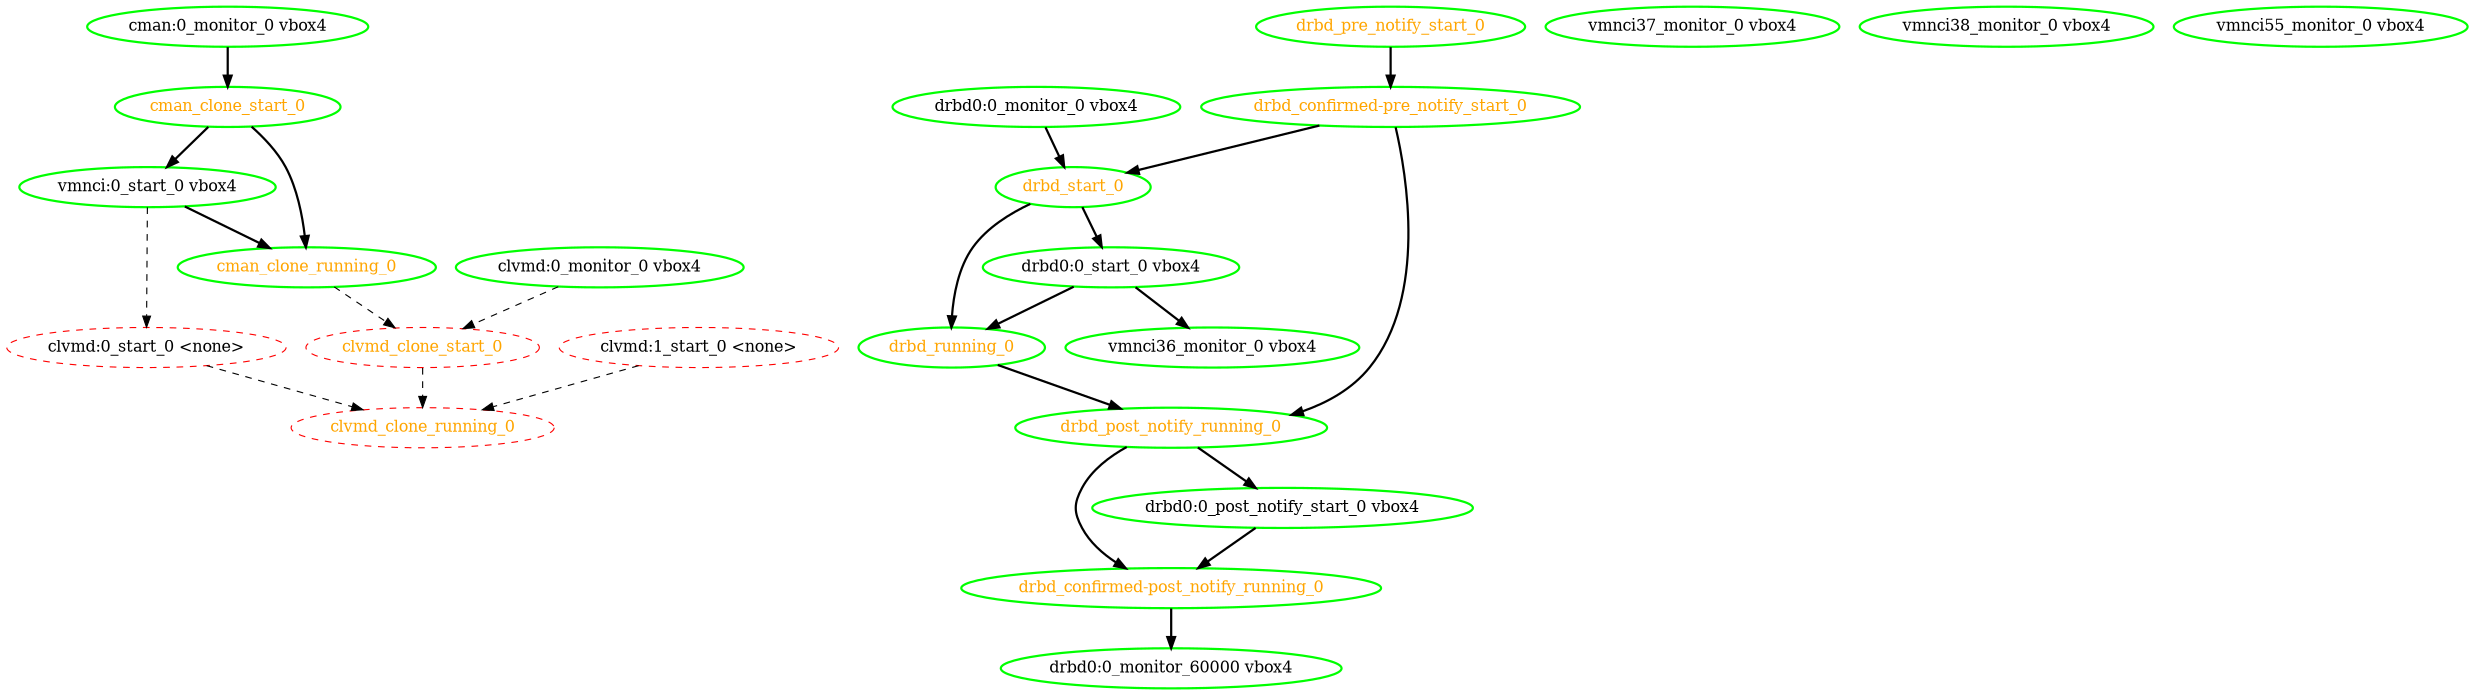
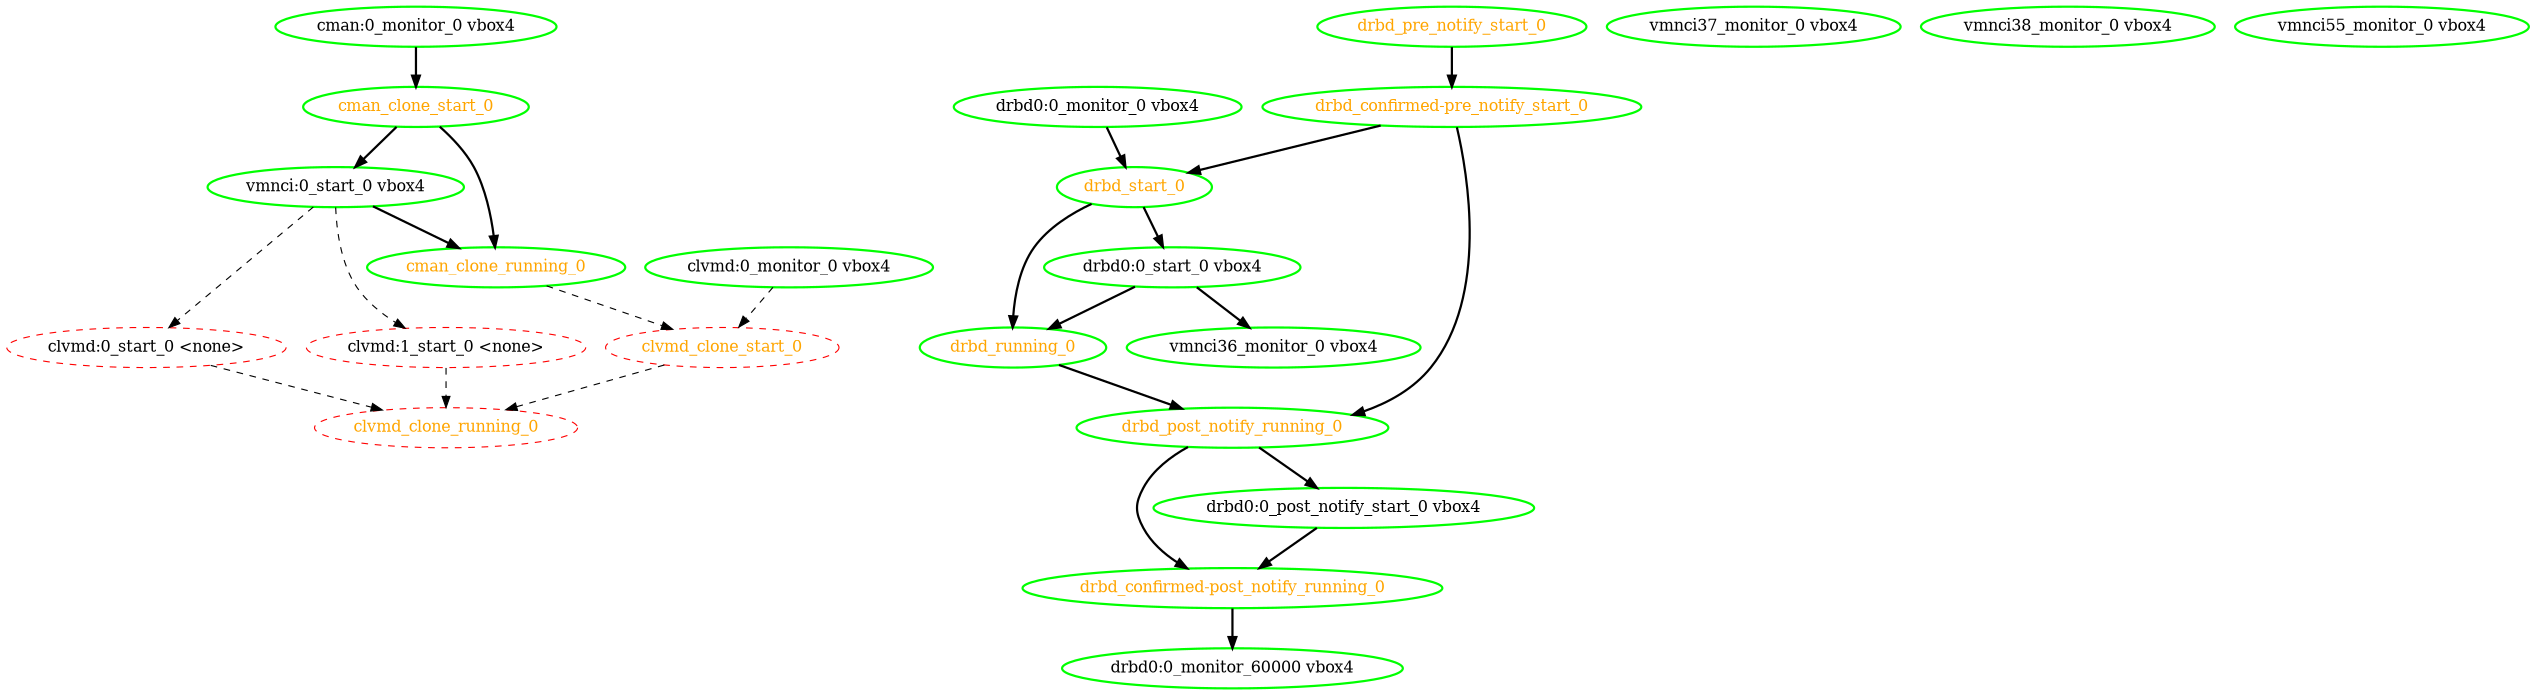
none -> (349, 274)
